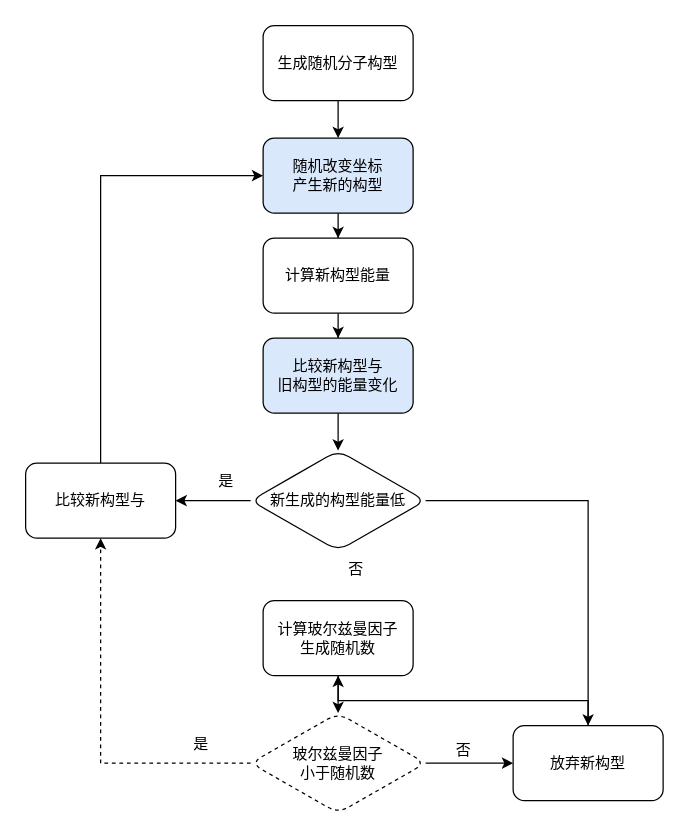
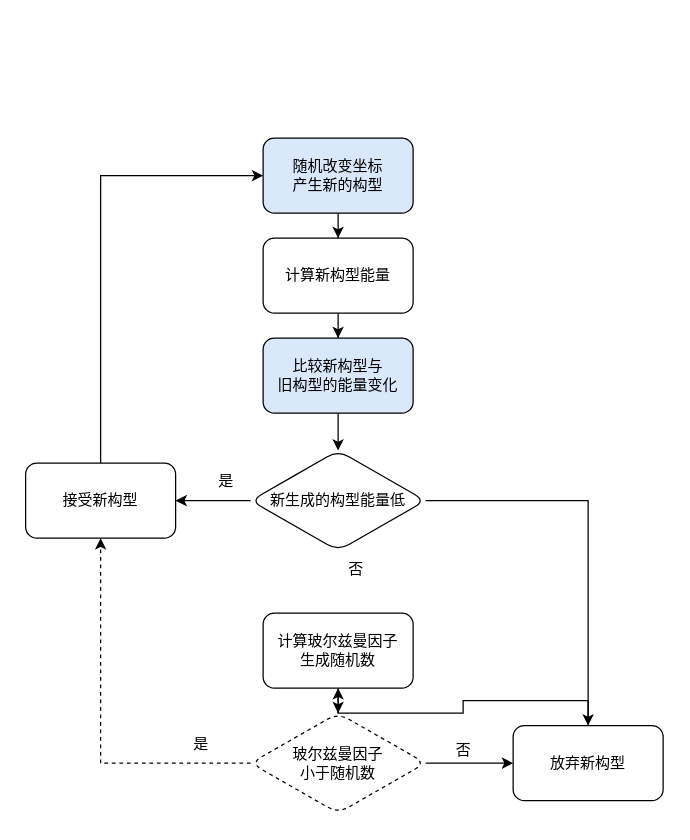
(338, 63) -> none
(338, 124) -> none
(101, 501) -> (101, 501)
(338, 638) -> (338, 651)
